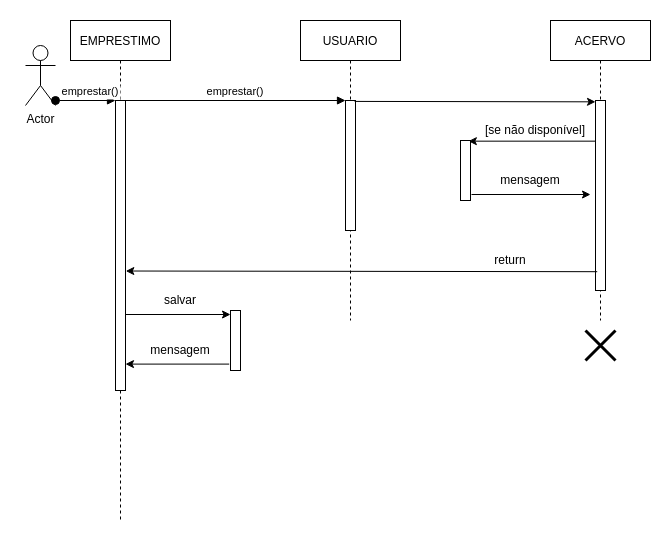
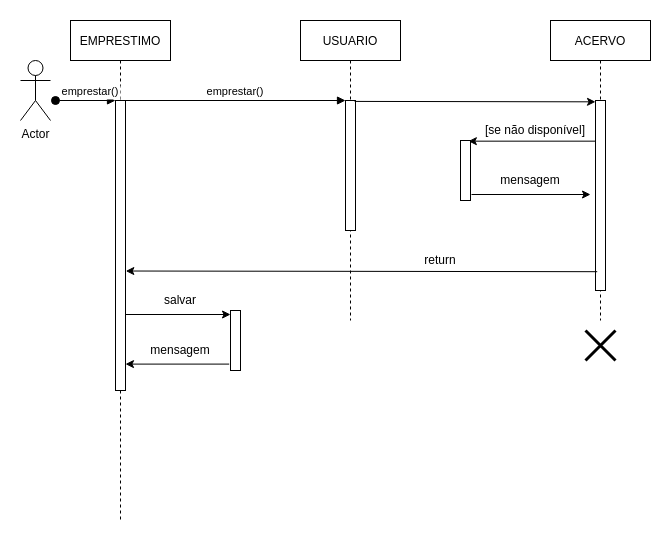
(41, 76) -> (36, 91)
(511, 261) -> (441, 261)
